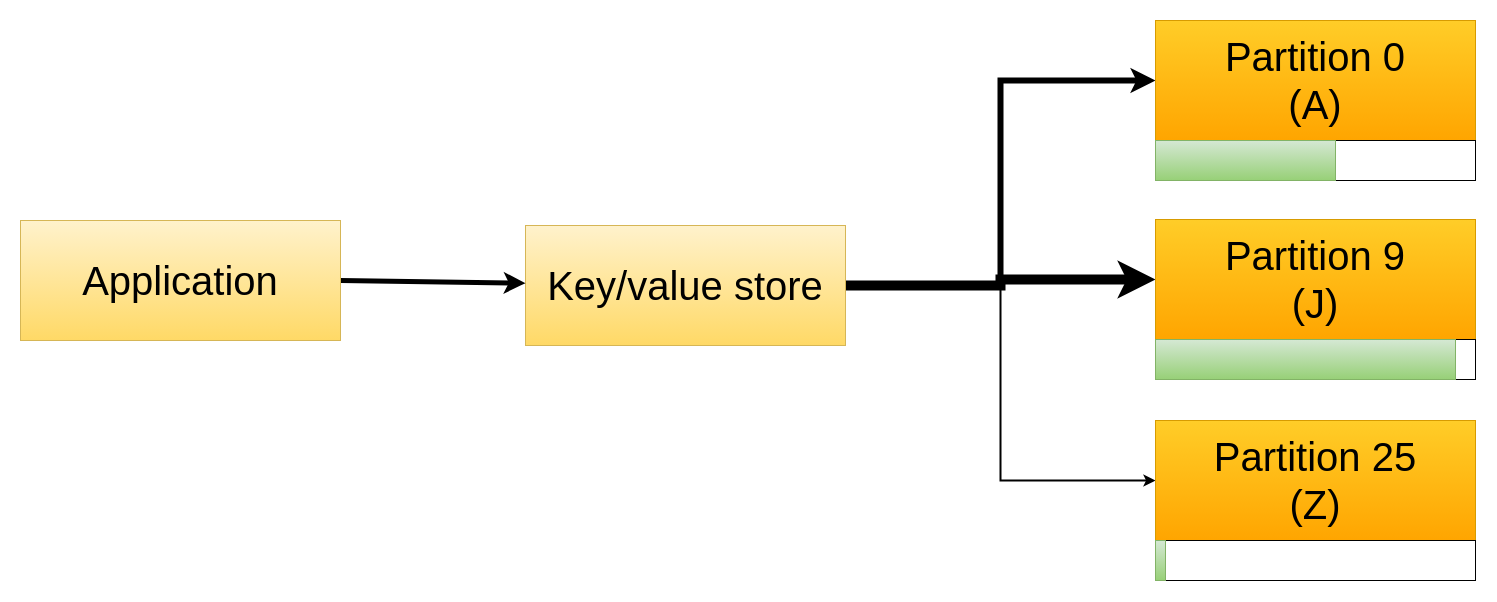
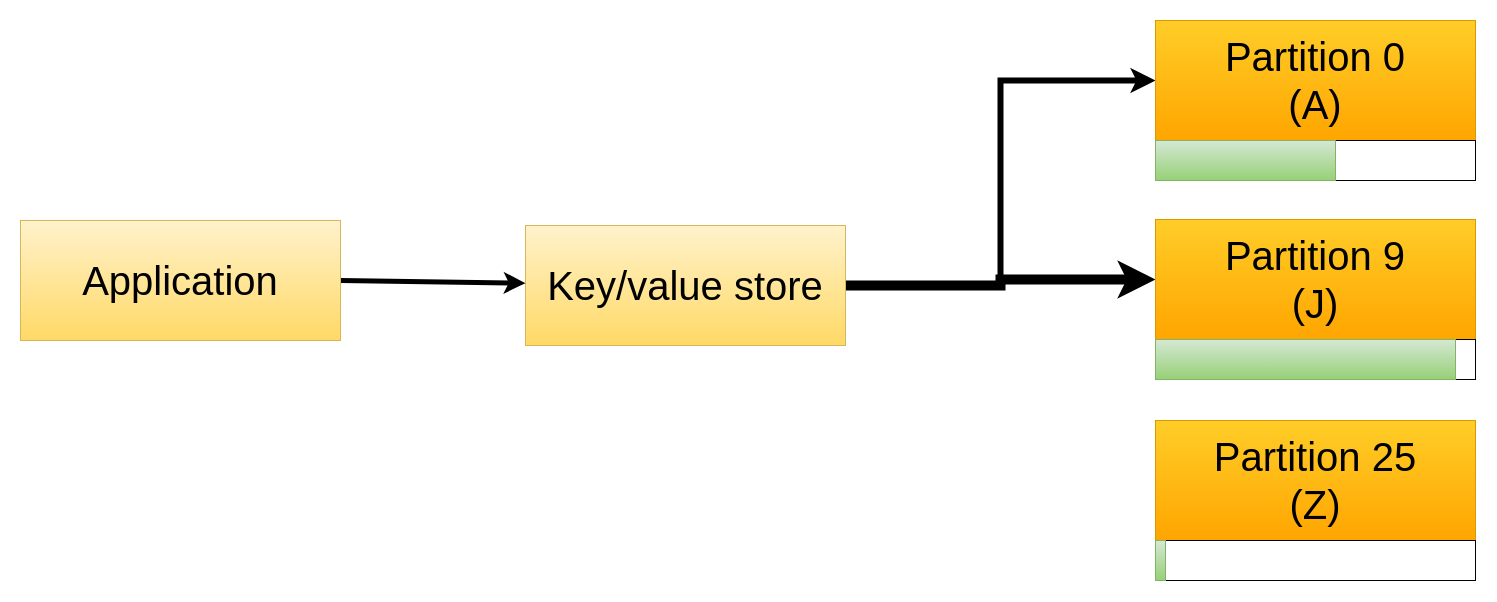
(1001, 458) -> none
